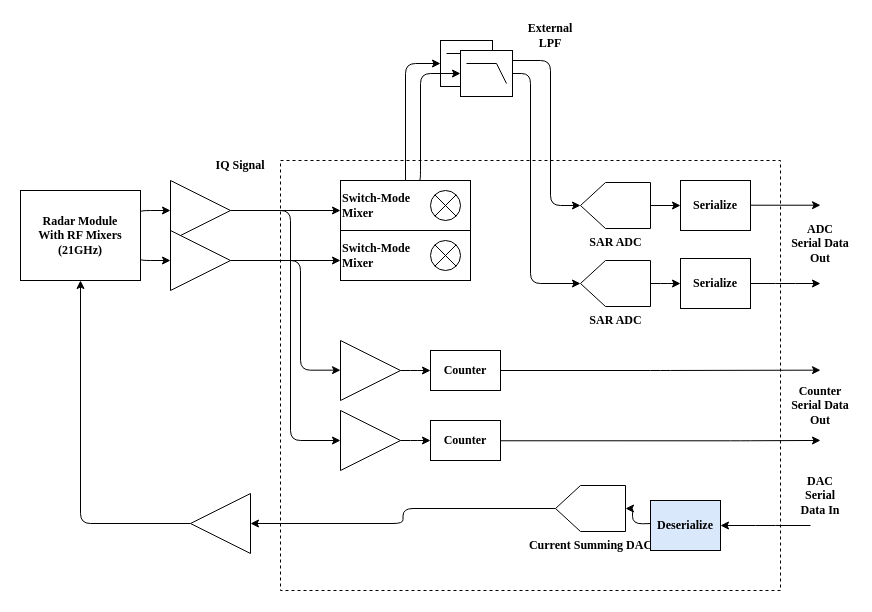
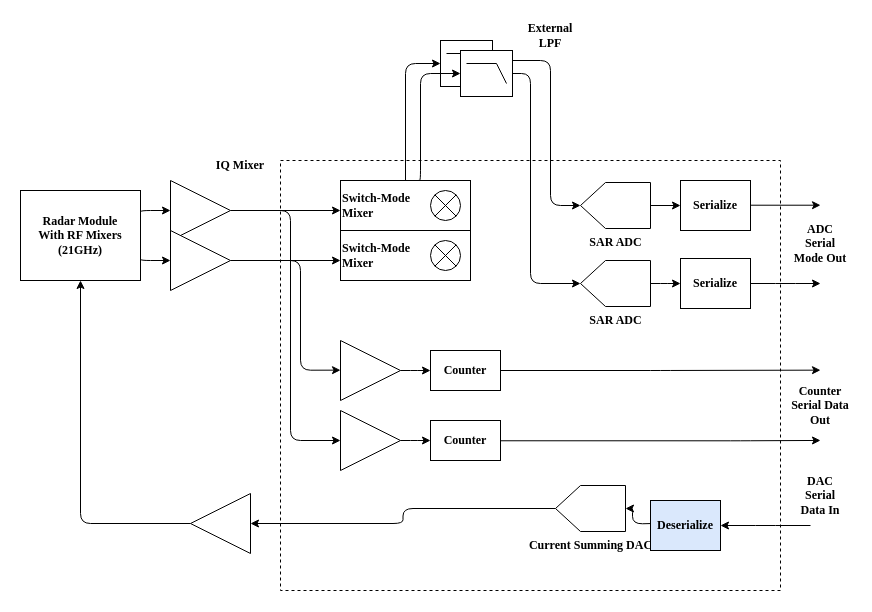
(241, 166) -> (241, 166)
(821, 244) -> (821, 244)
